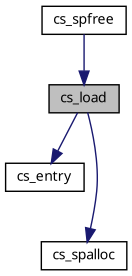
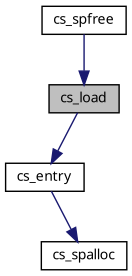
(97, 170) -> (61, 210)
